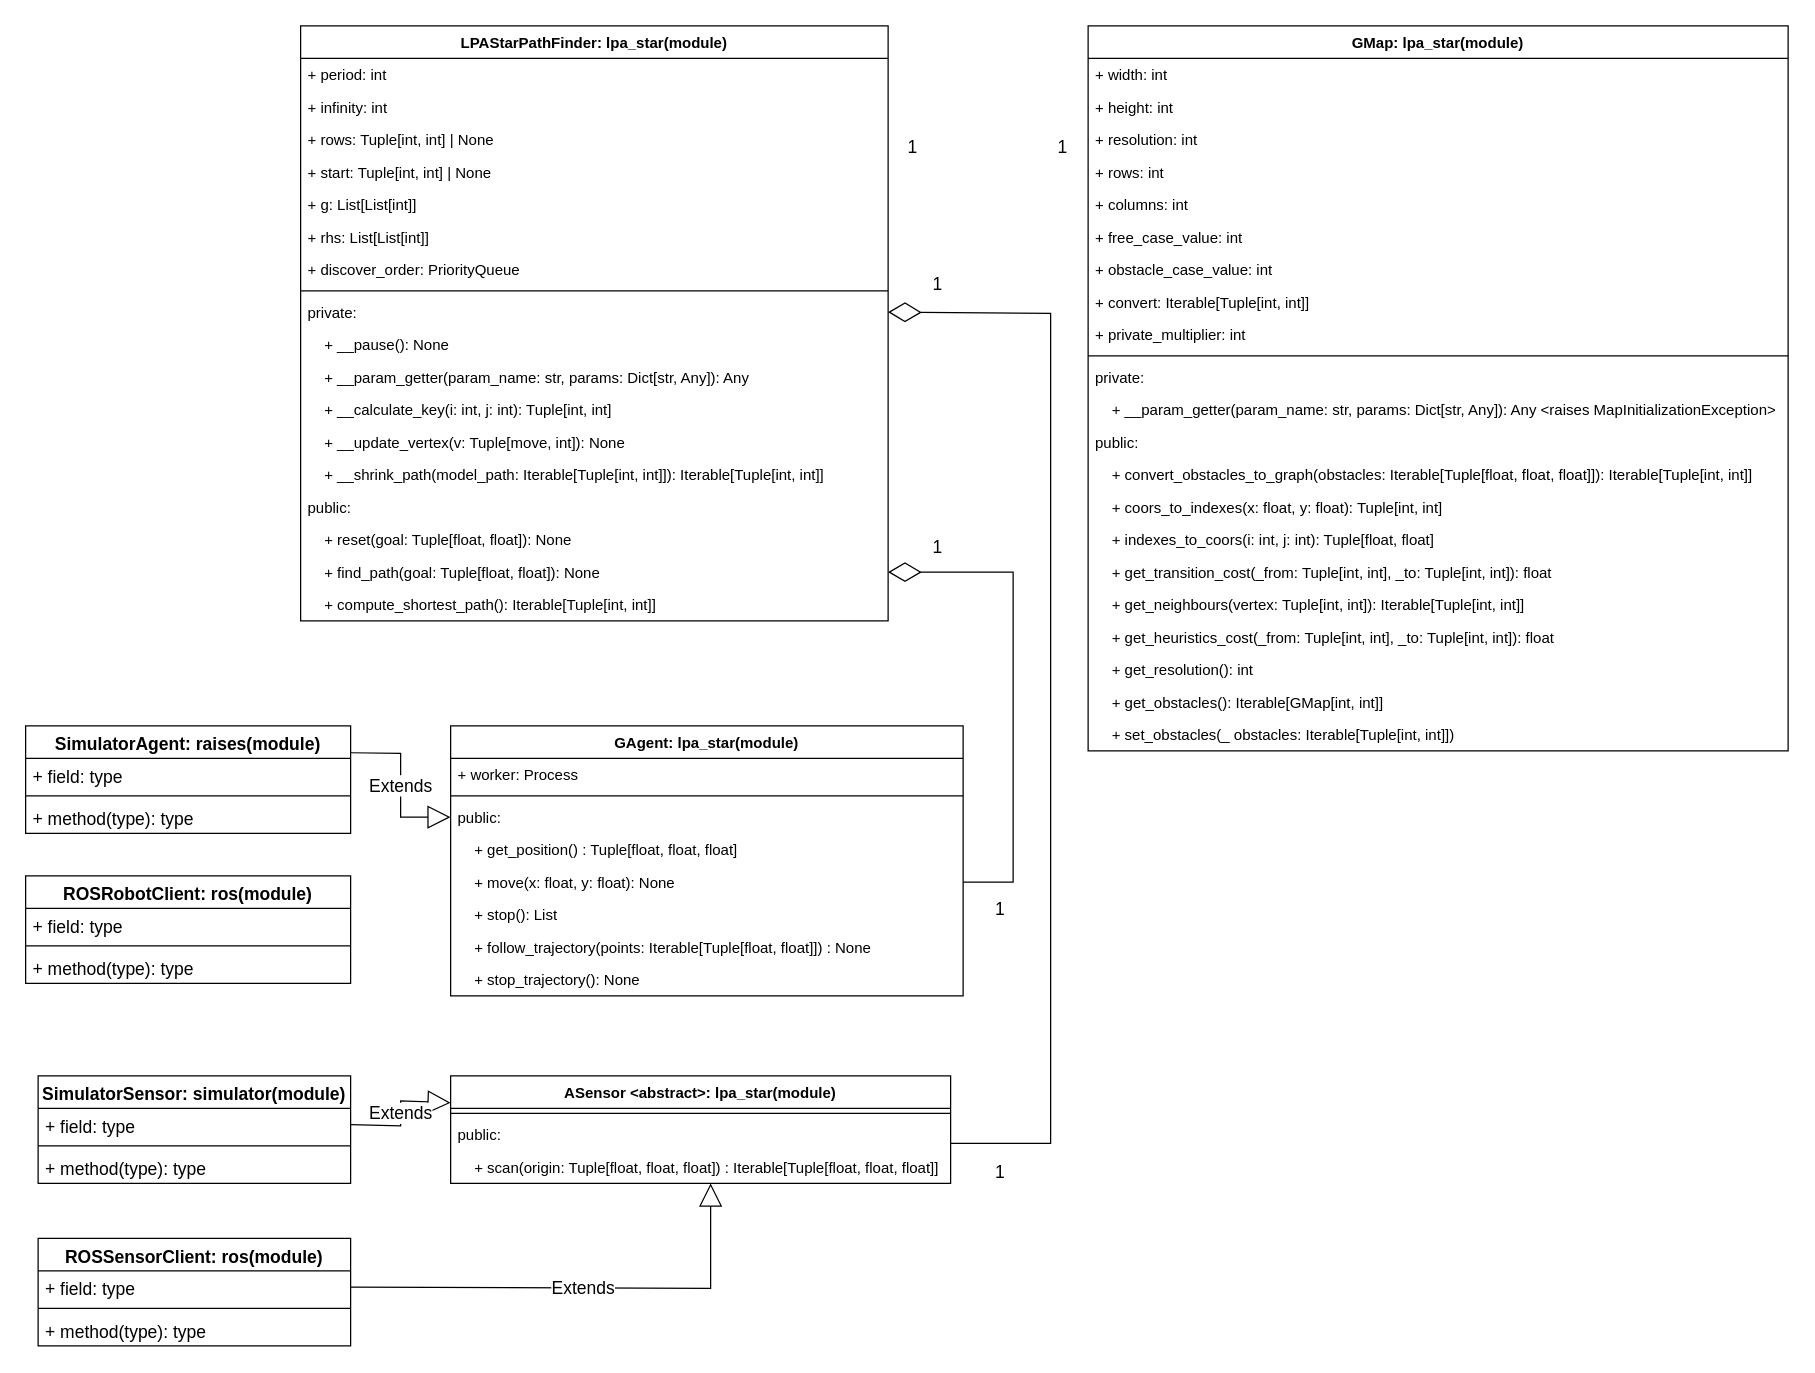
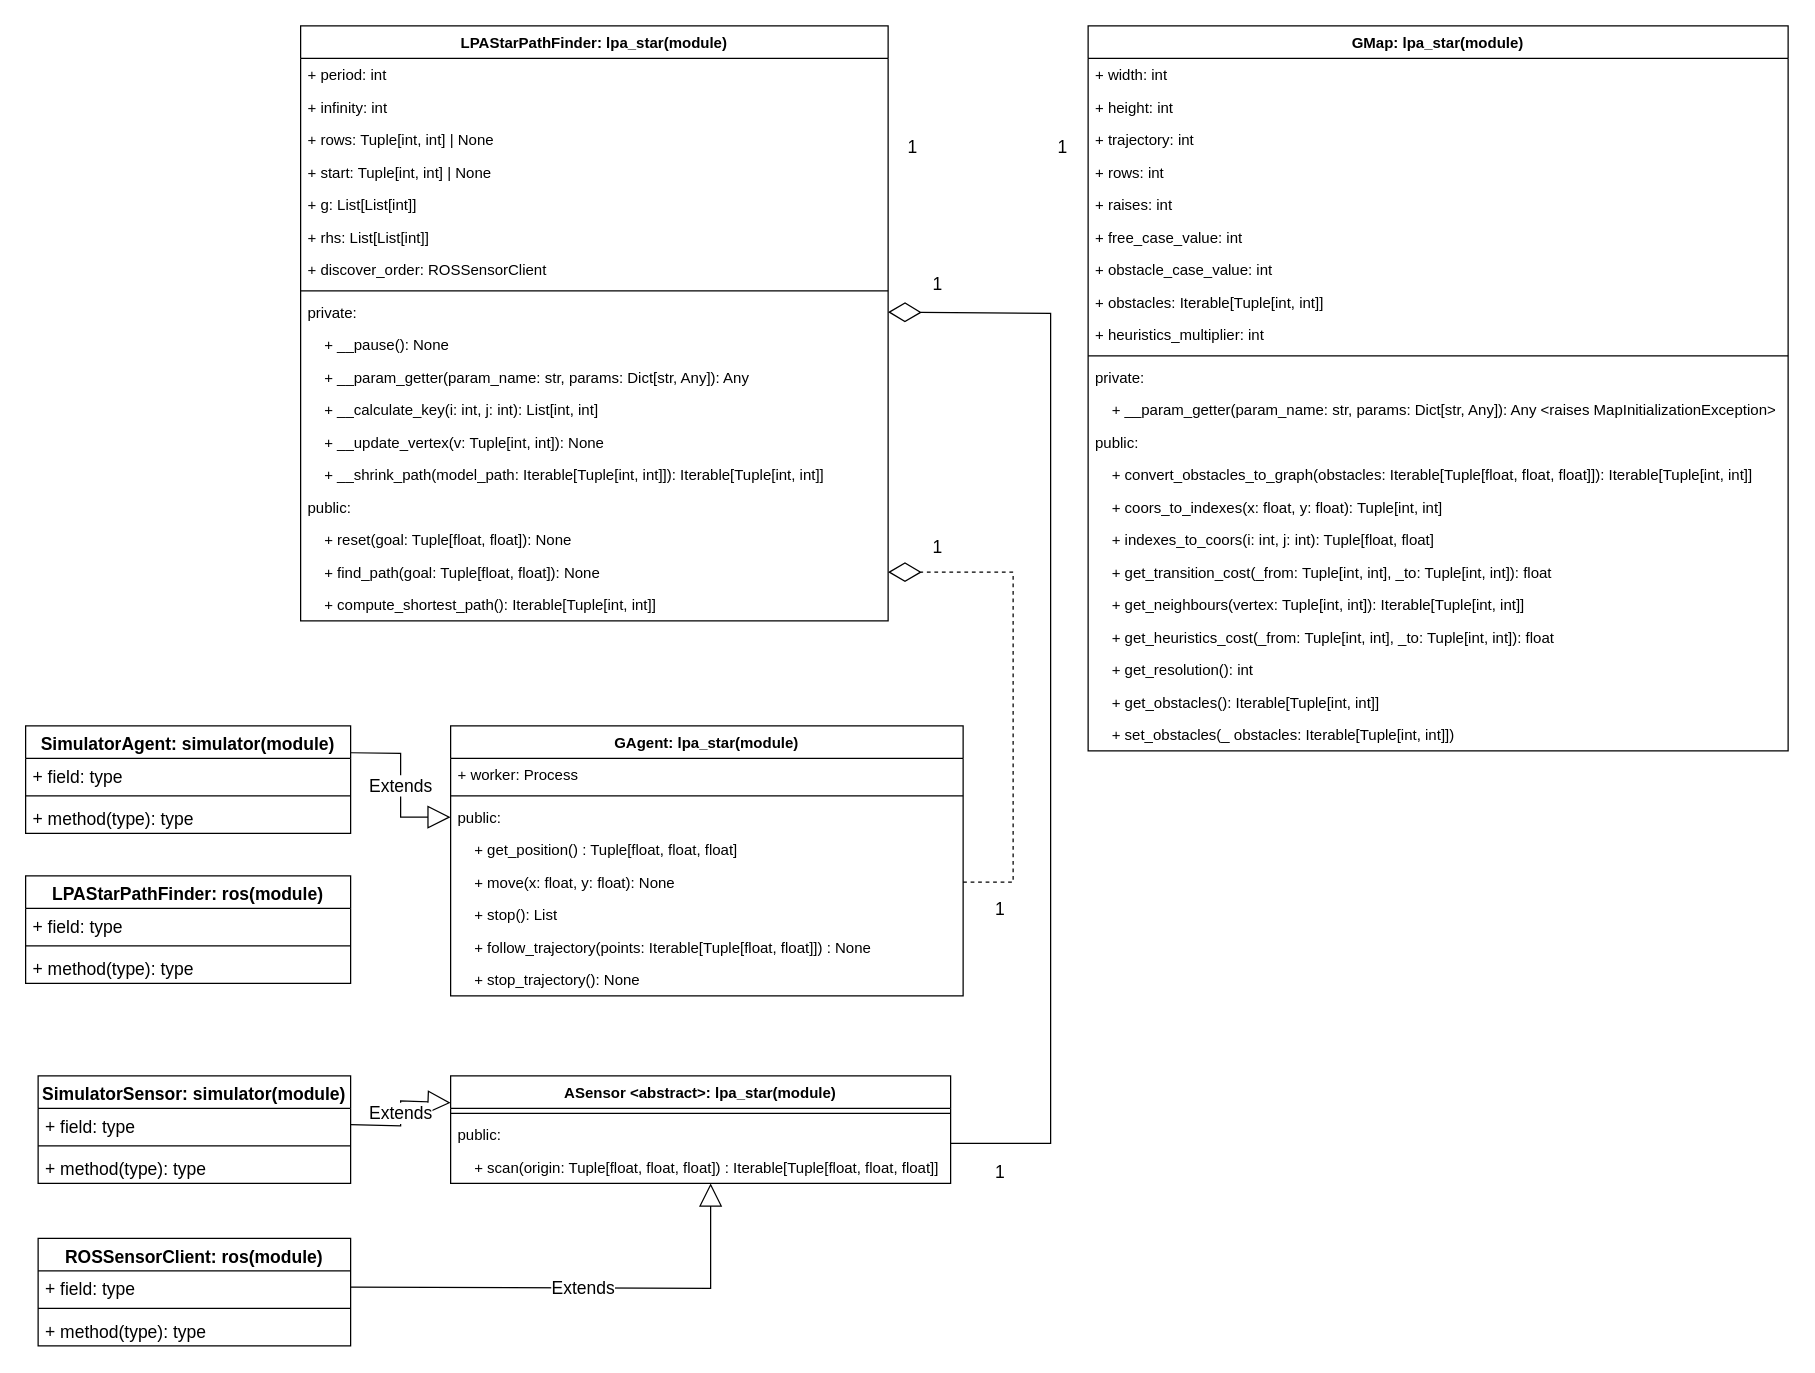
(1155, 140) -> (1159, 140)
(1144, 205) -> (1140, 205)
(426, 270) -> (434, 270)
(1229, 303) -> (1235, 303)
(1182, 335) -> (1193, 335)
(480, 410) -> (476, 410)
(475, 443) -> (469, 443)
(1258, 703) -> (1260, 703)
(1013, 705) -> (1013, 705)
(188, 744) -> (188, 744)
(188, 894) -> (188, 894)
